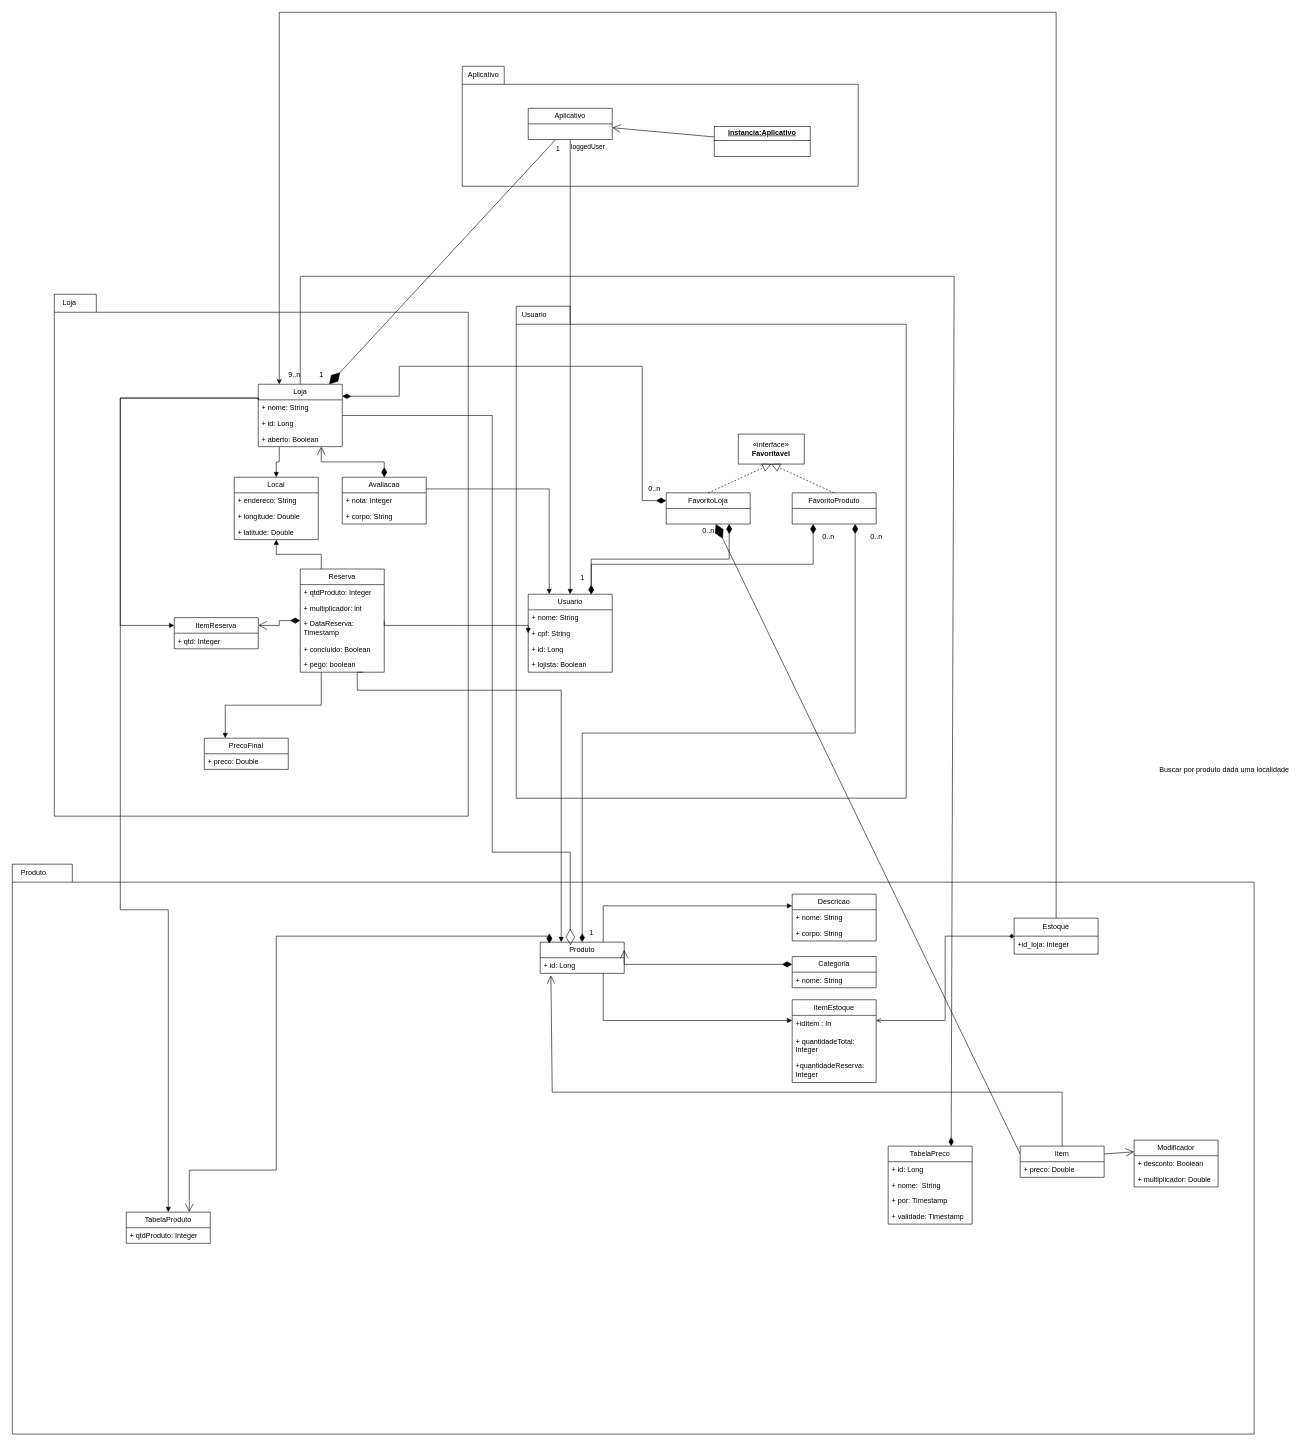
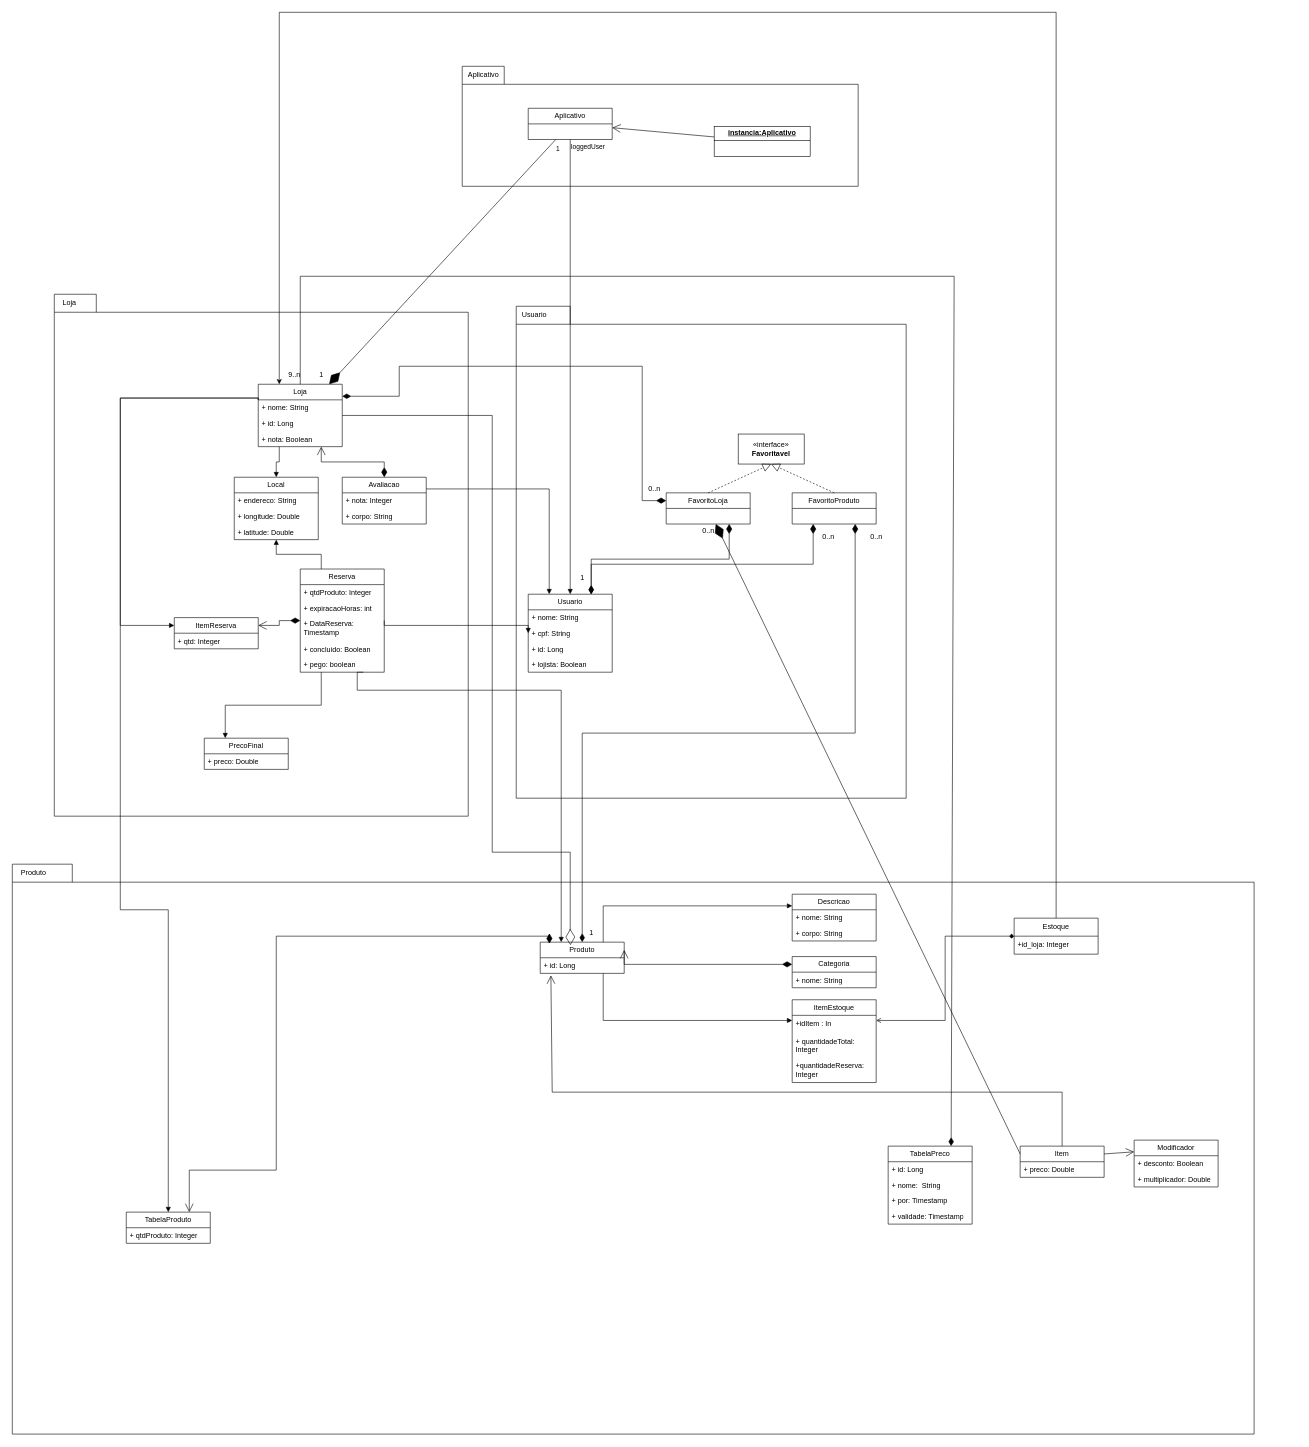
(292, 440) -> (288, 440)
(337, 609) -> (342, 609)
(1224, 774) -> none
